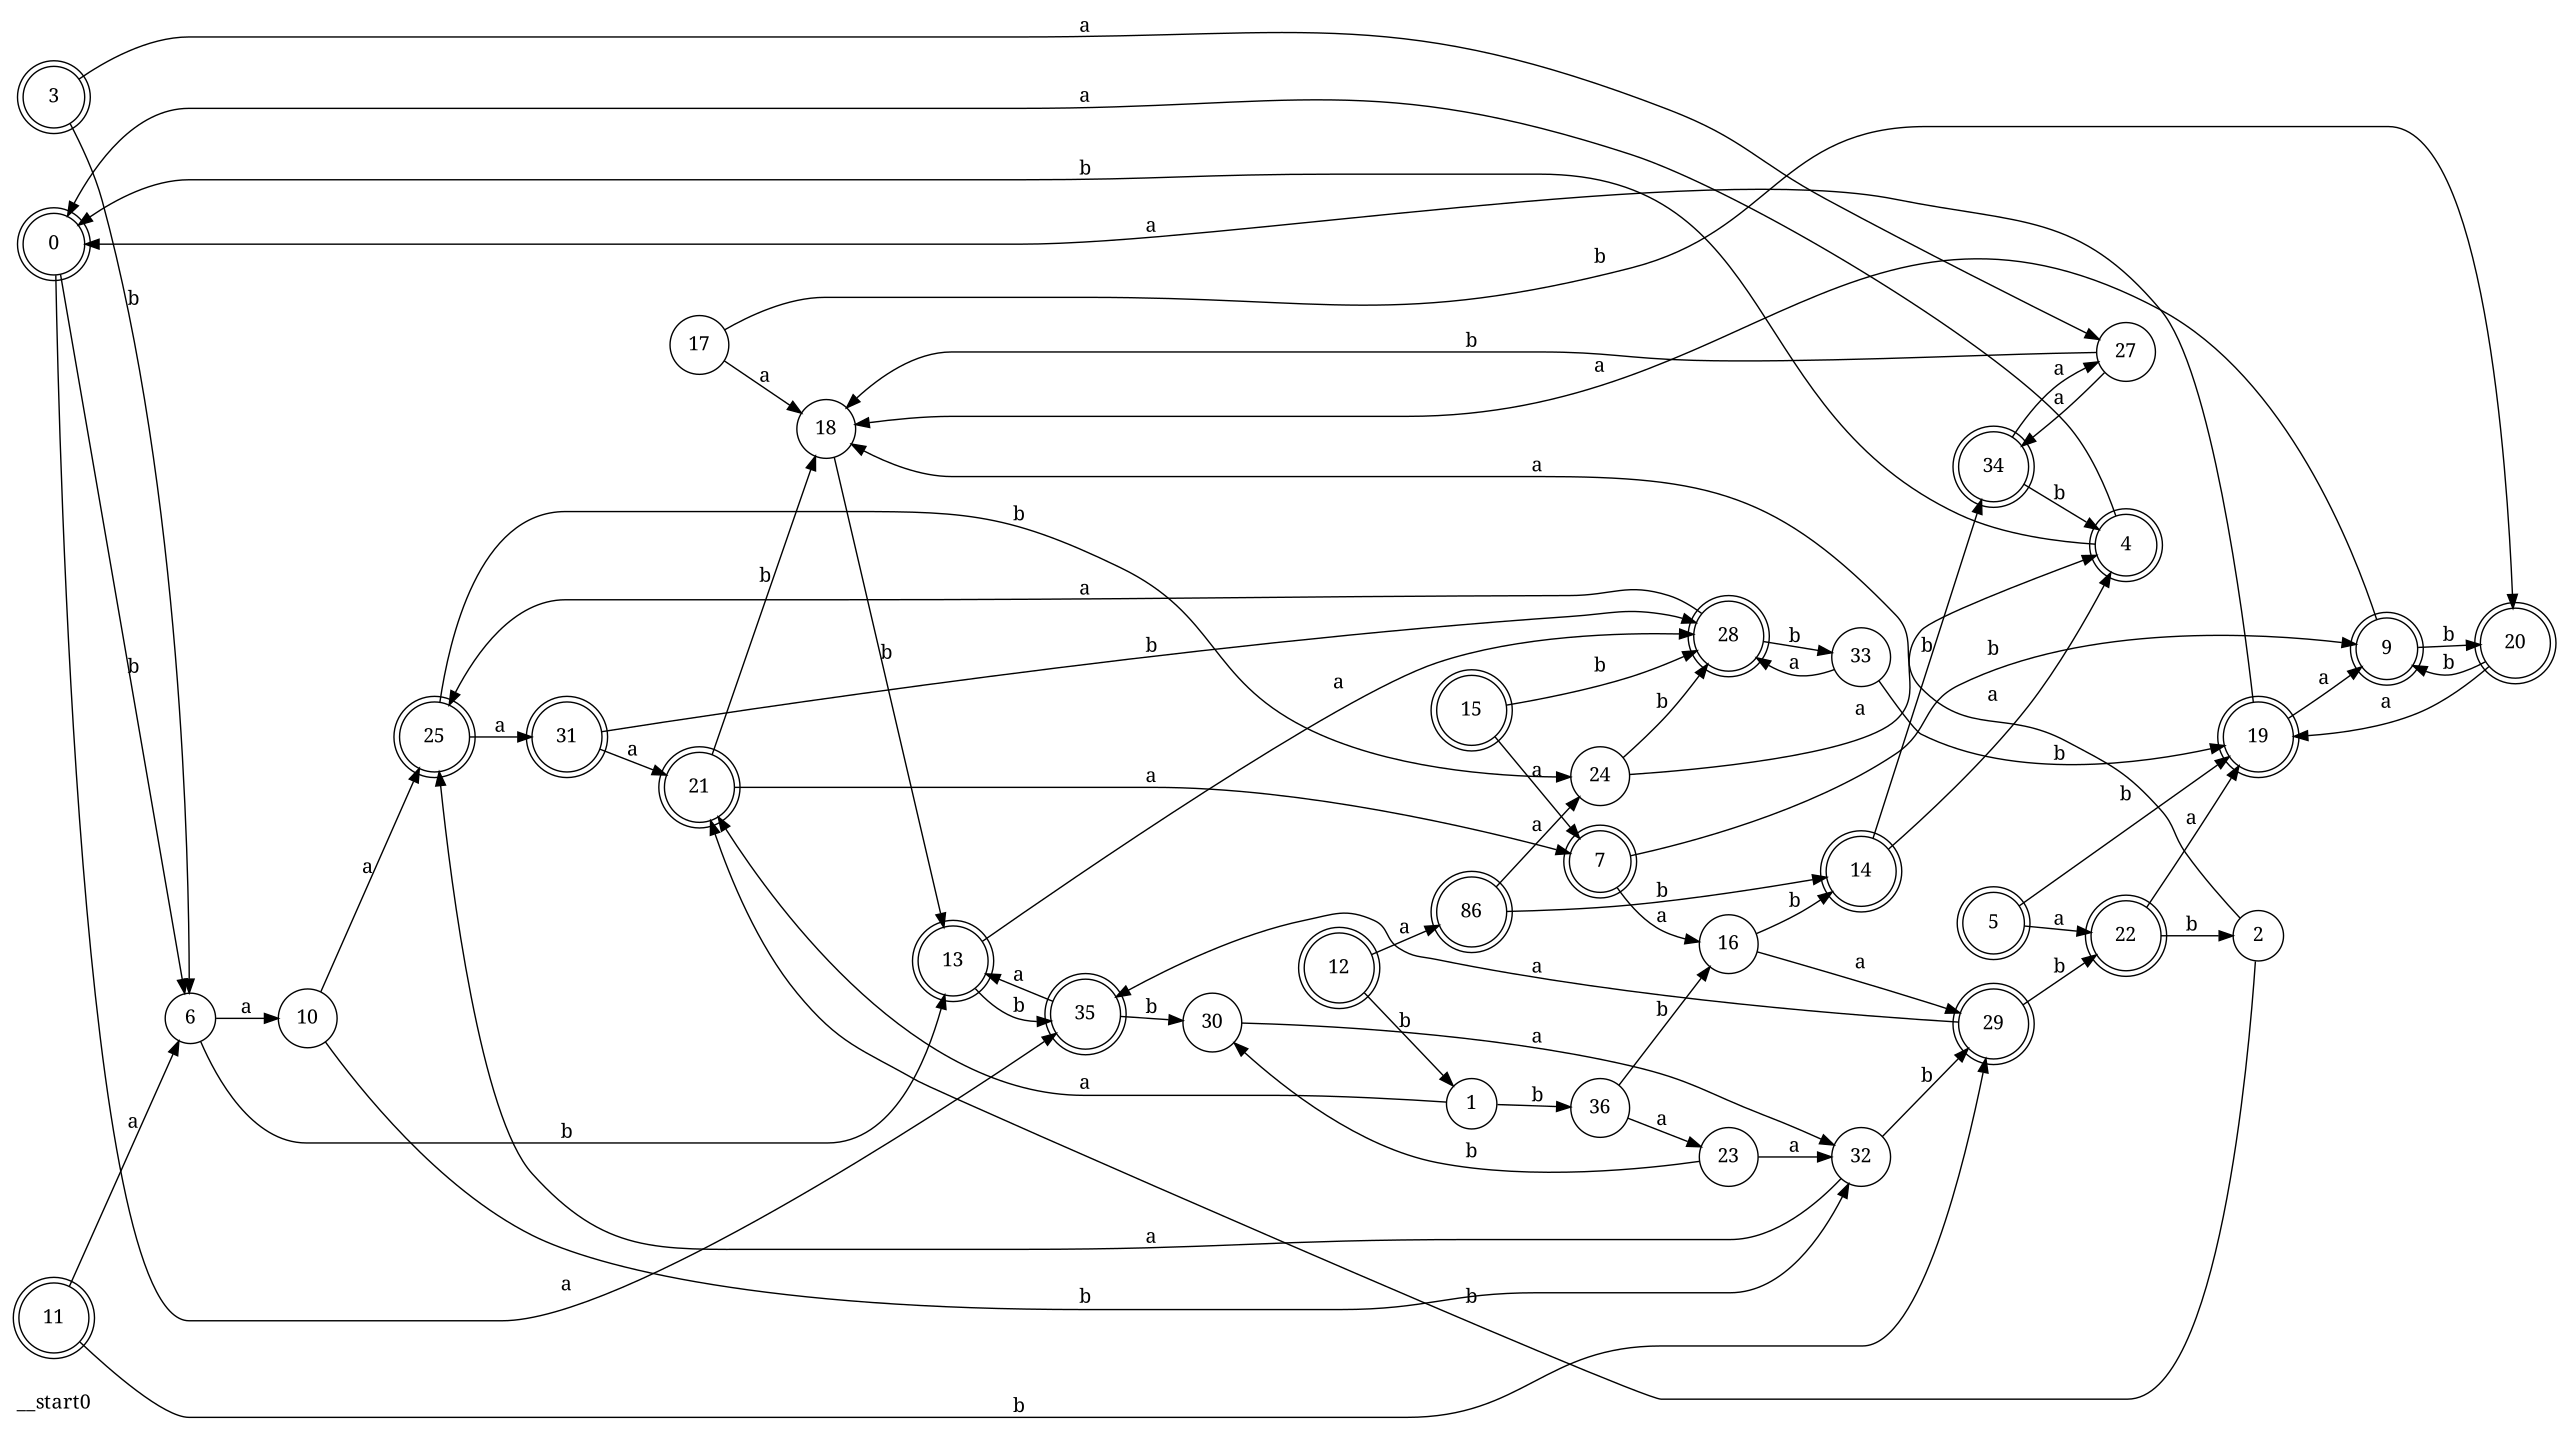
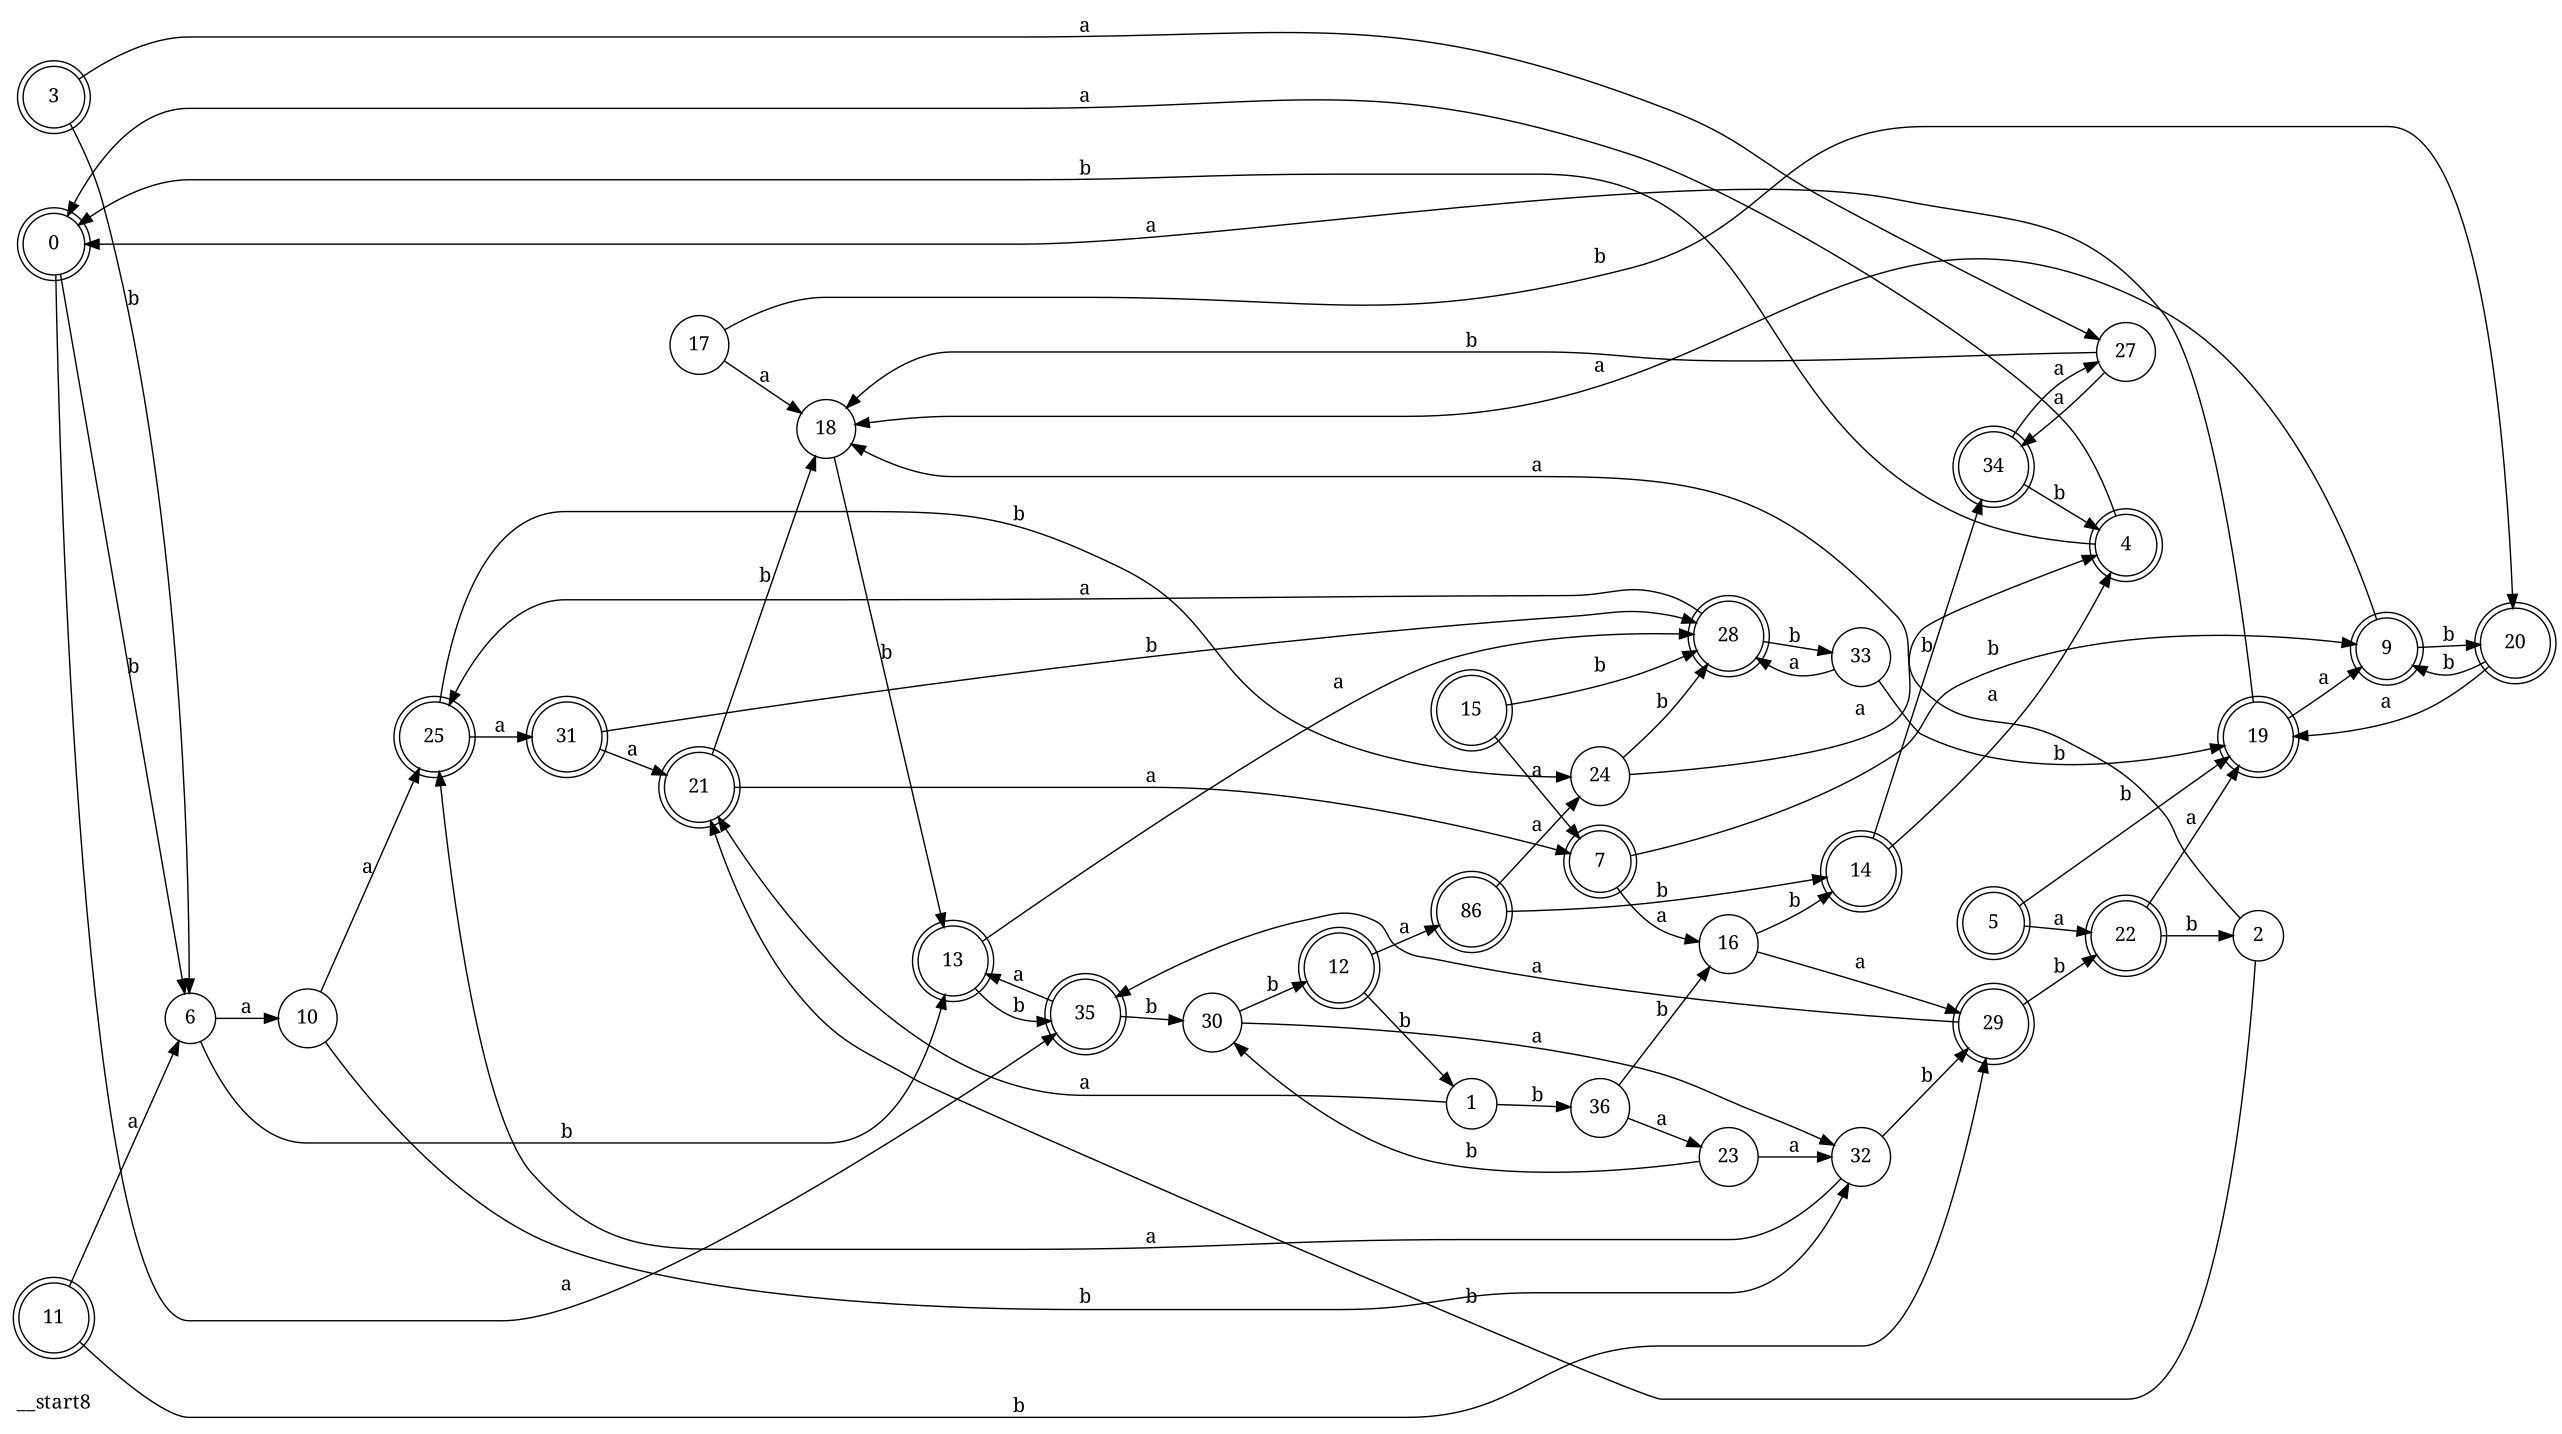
none -> (1267, 999)
(54, 1403) -> (54, 1403)
